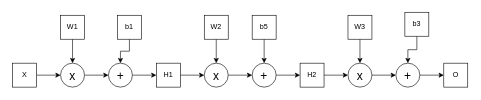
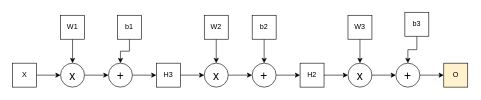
(264, 27) -> (264, 27)
(168, 75) -> (168, 75)
(456, 75) -> (456, 75)
